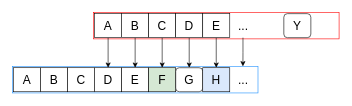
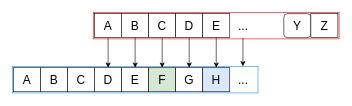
none -> (324, 26)
(189, 80) -> (189, 80)
